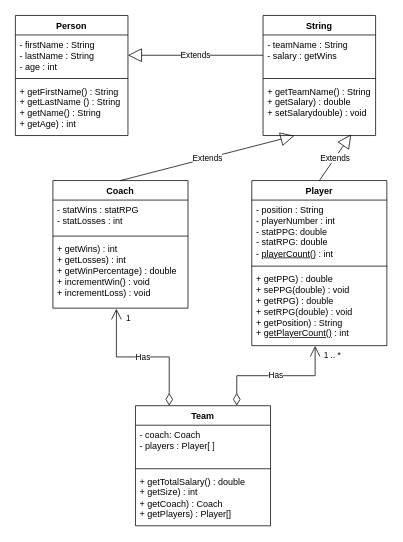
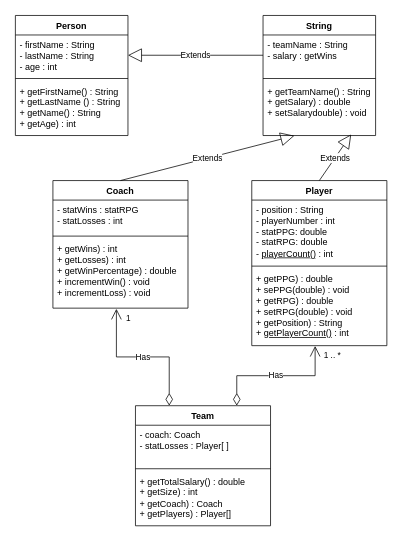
(185, 441) -> (193, 441)
